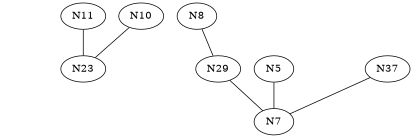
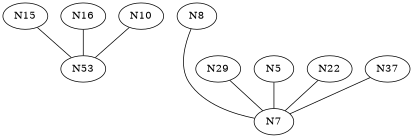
none -> (25, 16)
(83, 16) -> (83, 16)
(208, 42) -> (196, 91)
(83, 69) -> (83, 69)
none -> (330, 69)
